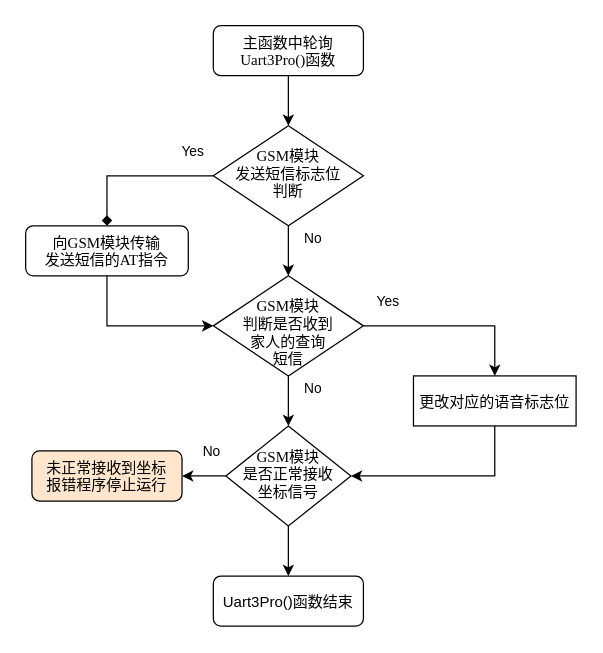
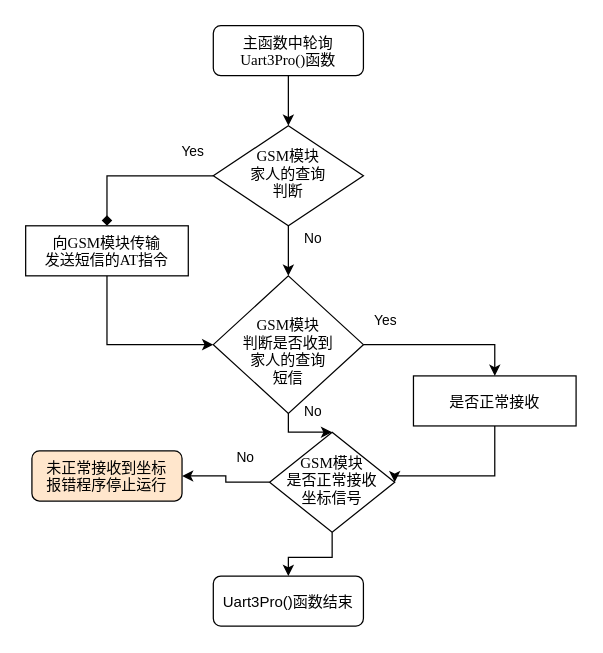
(288, 156) -> (288, 156)
(107, 251) -> (107, 251)
(288, 326) -> (288, 344)
(494, 401) -> (494, 401)
(288, 476) -> (332, 482)
